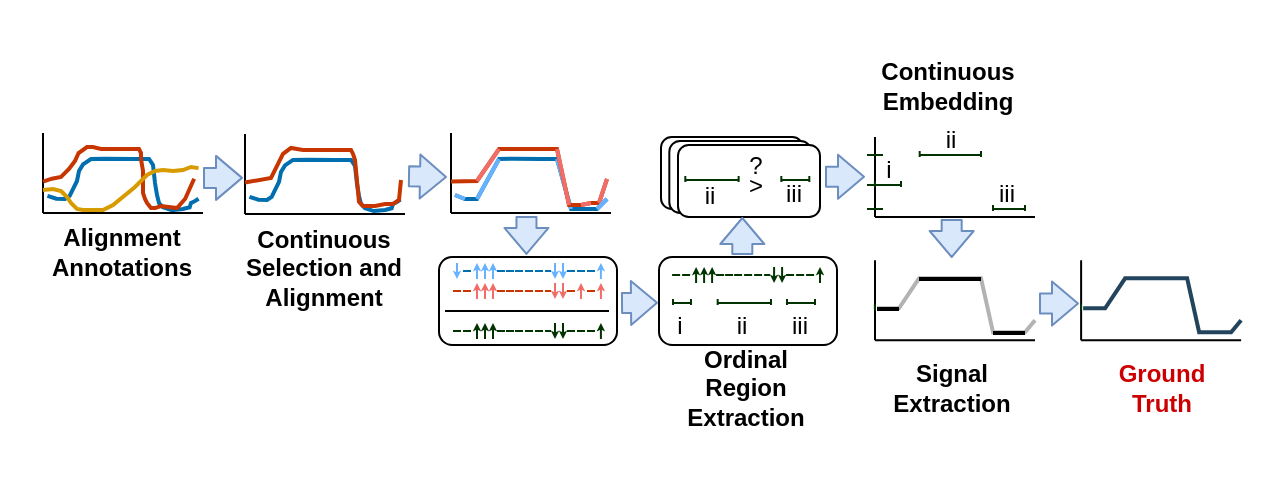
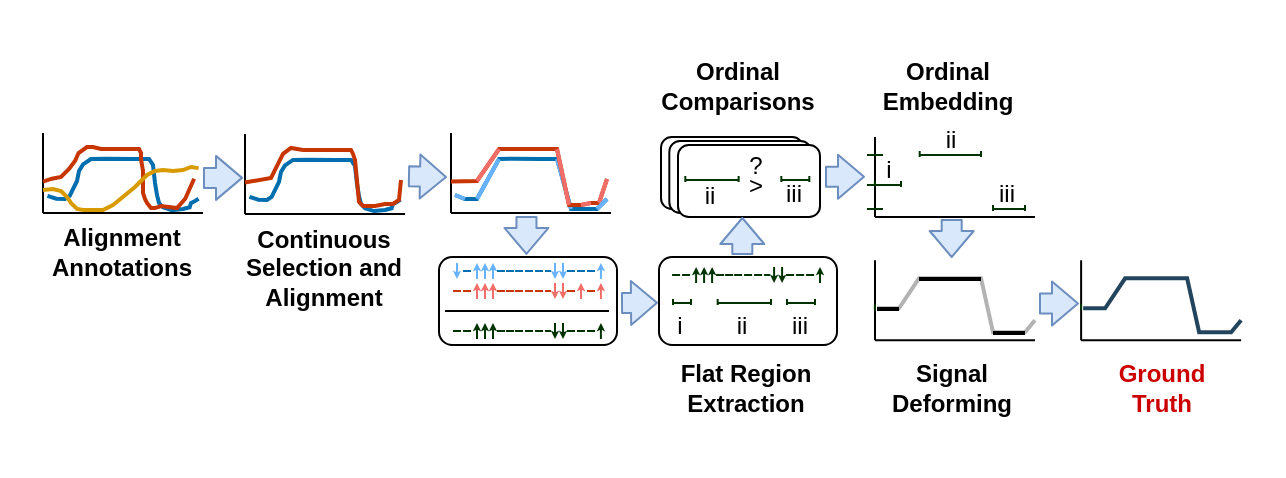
none -> (739, 87)
(949, 87) -> (949, 87)
(747, 389) -> (747, 389)
(953, 389) -> (953, 389)
